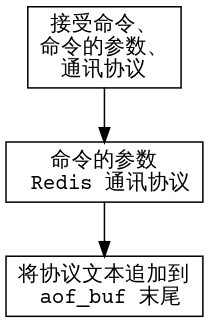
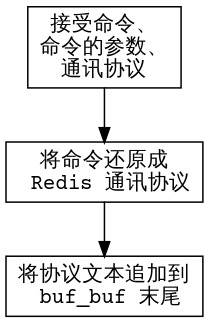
(104, 172) -> (104, 172)
(104, 286) -> (104, 286)
